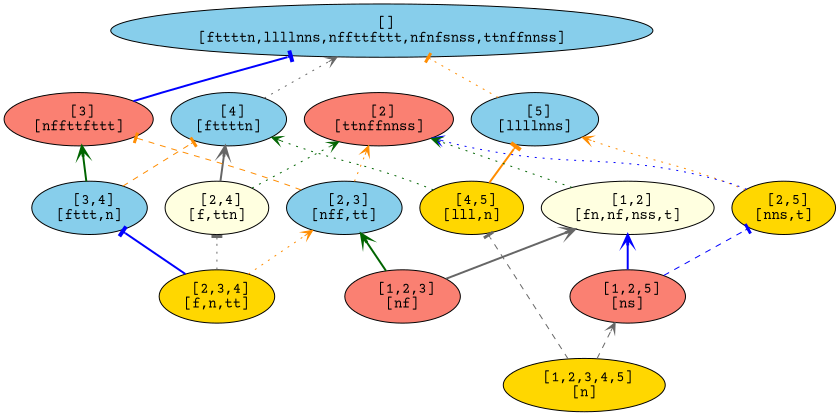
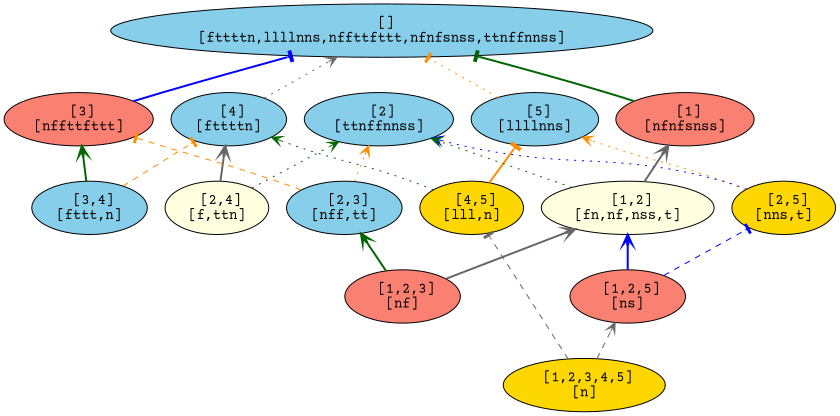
(379, 119) -> (379, 119)
none -> (685, 119)
(217, 296) -> none
